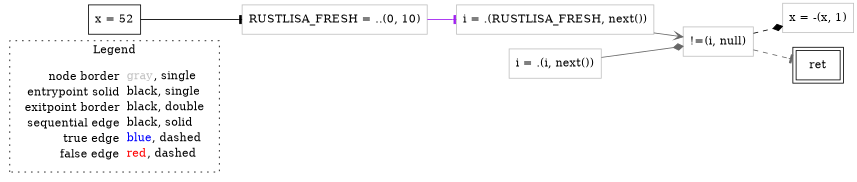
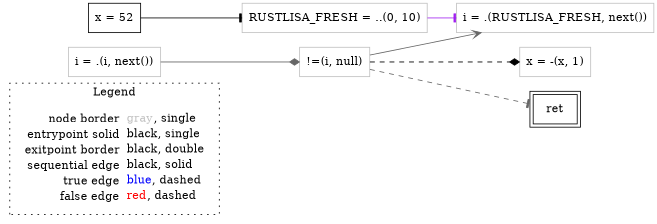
(664, 34) -> (422, 45)
